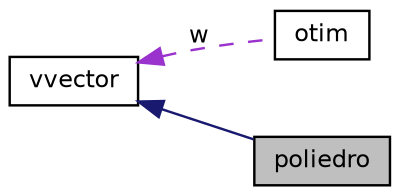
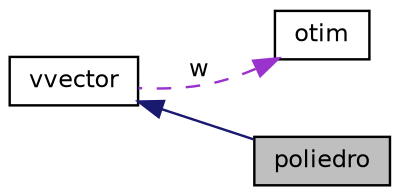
(218, 46) -> (198, 86)
